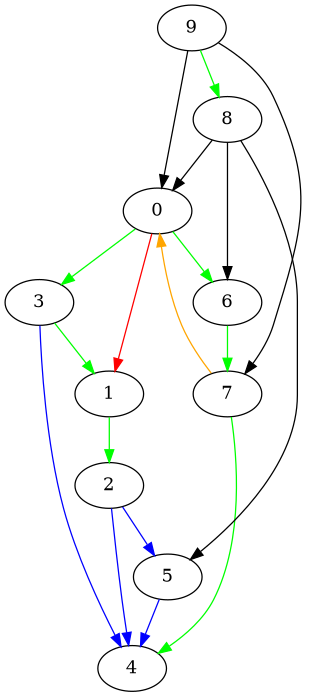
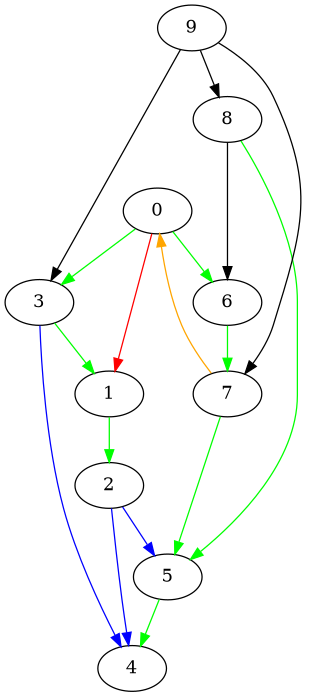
(207, 68) -> (207, 68)
(176, 113) -> (119, 160)
(196, 160) -> none
(297, 357) -> (297, 357)
(232, 542) -> (200, 479)
(152, 617) -> (152, 617)
